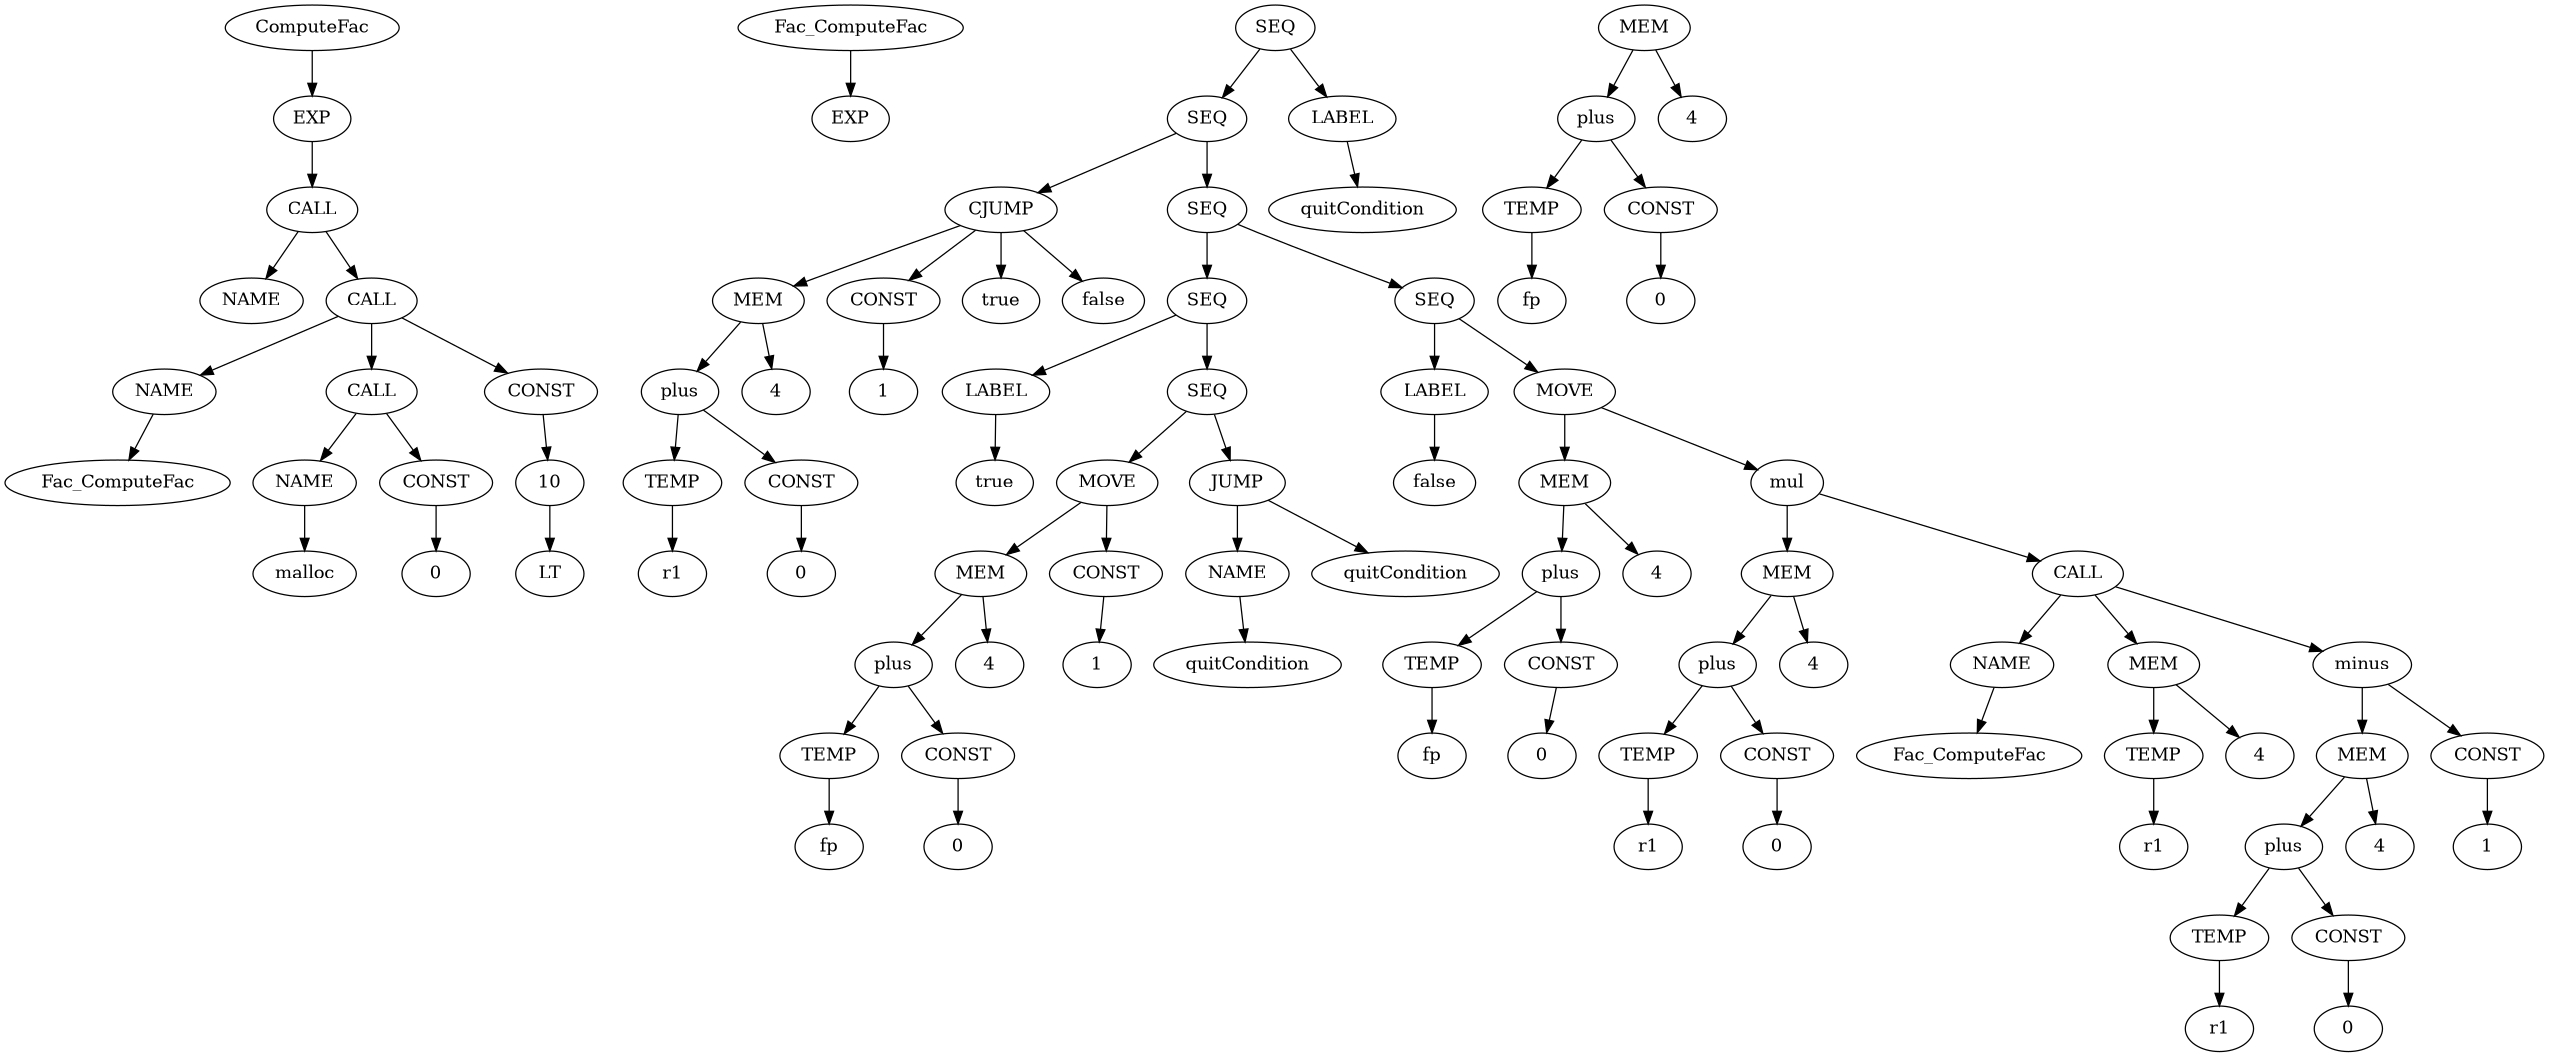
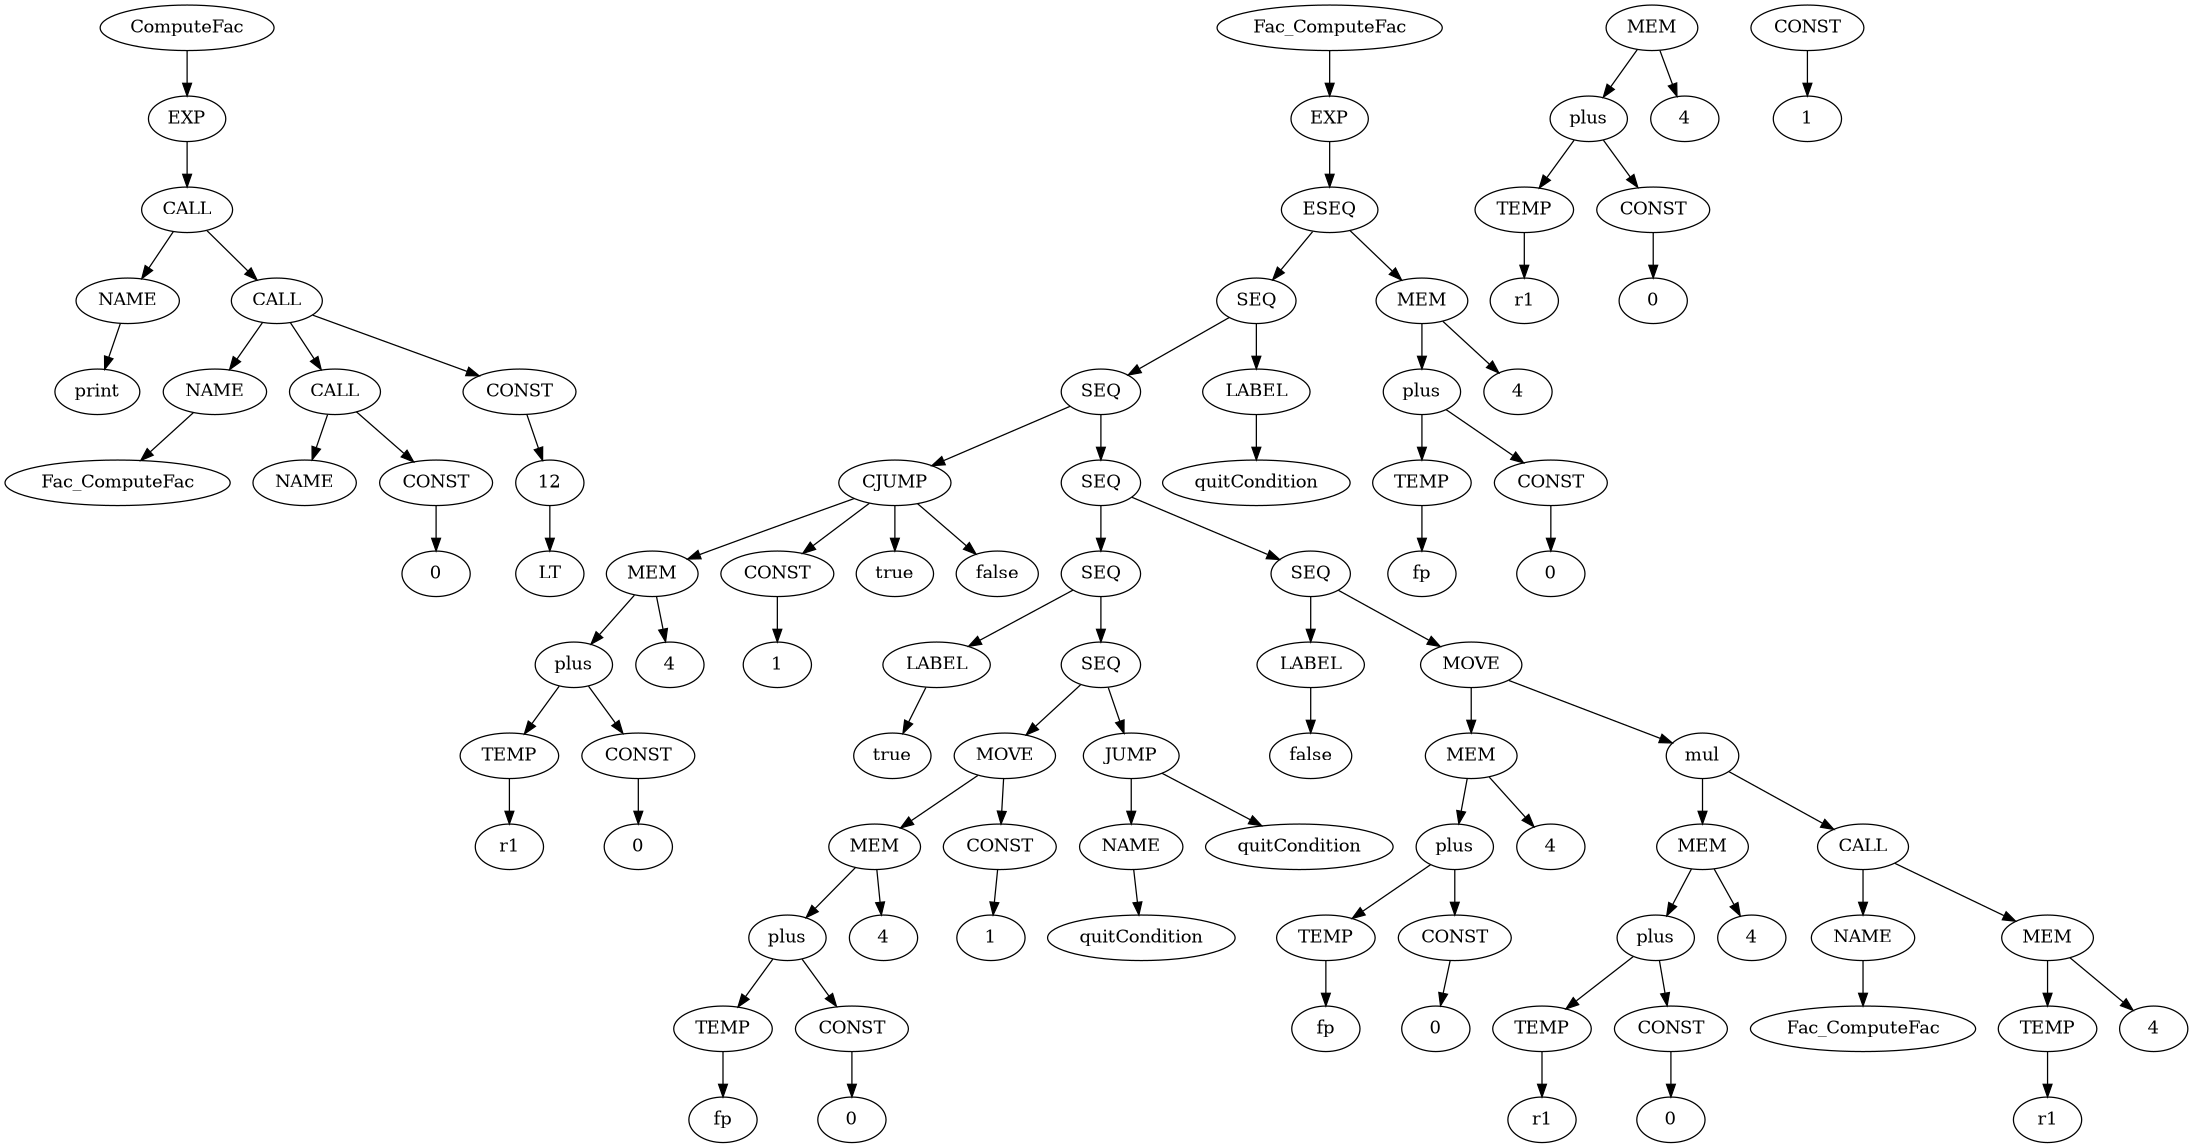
none -> (1330, 210)
none -> (97, 392)
(550, 483) -> (550, 483)
(305, 574) -> none
(2362, 665) -> none
